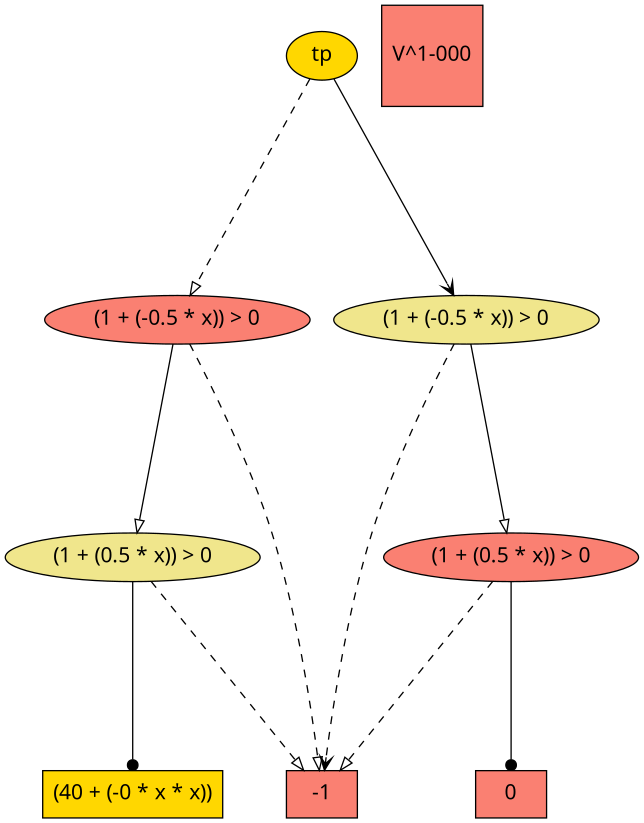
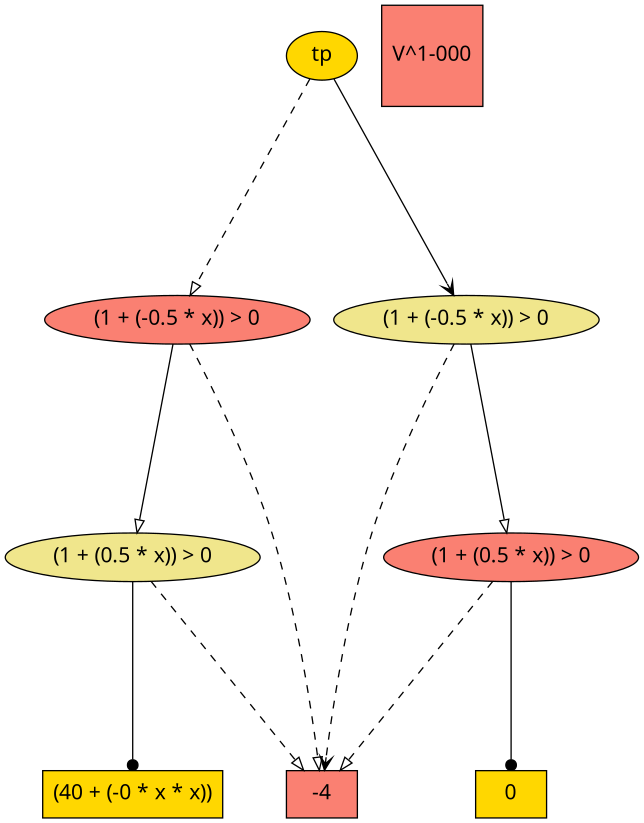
(322, 794) -> (322, 794)
(511, 794) -> (511, 794)
